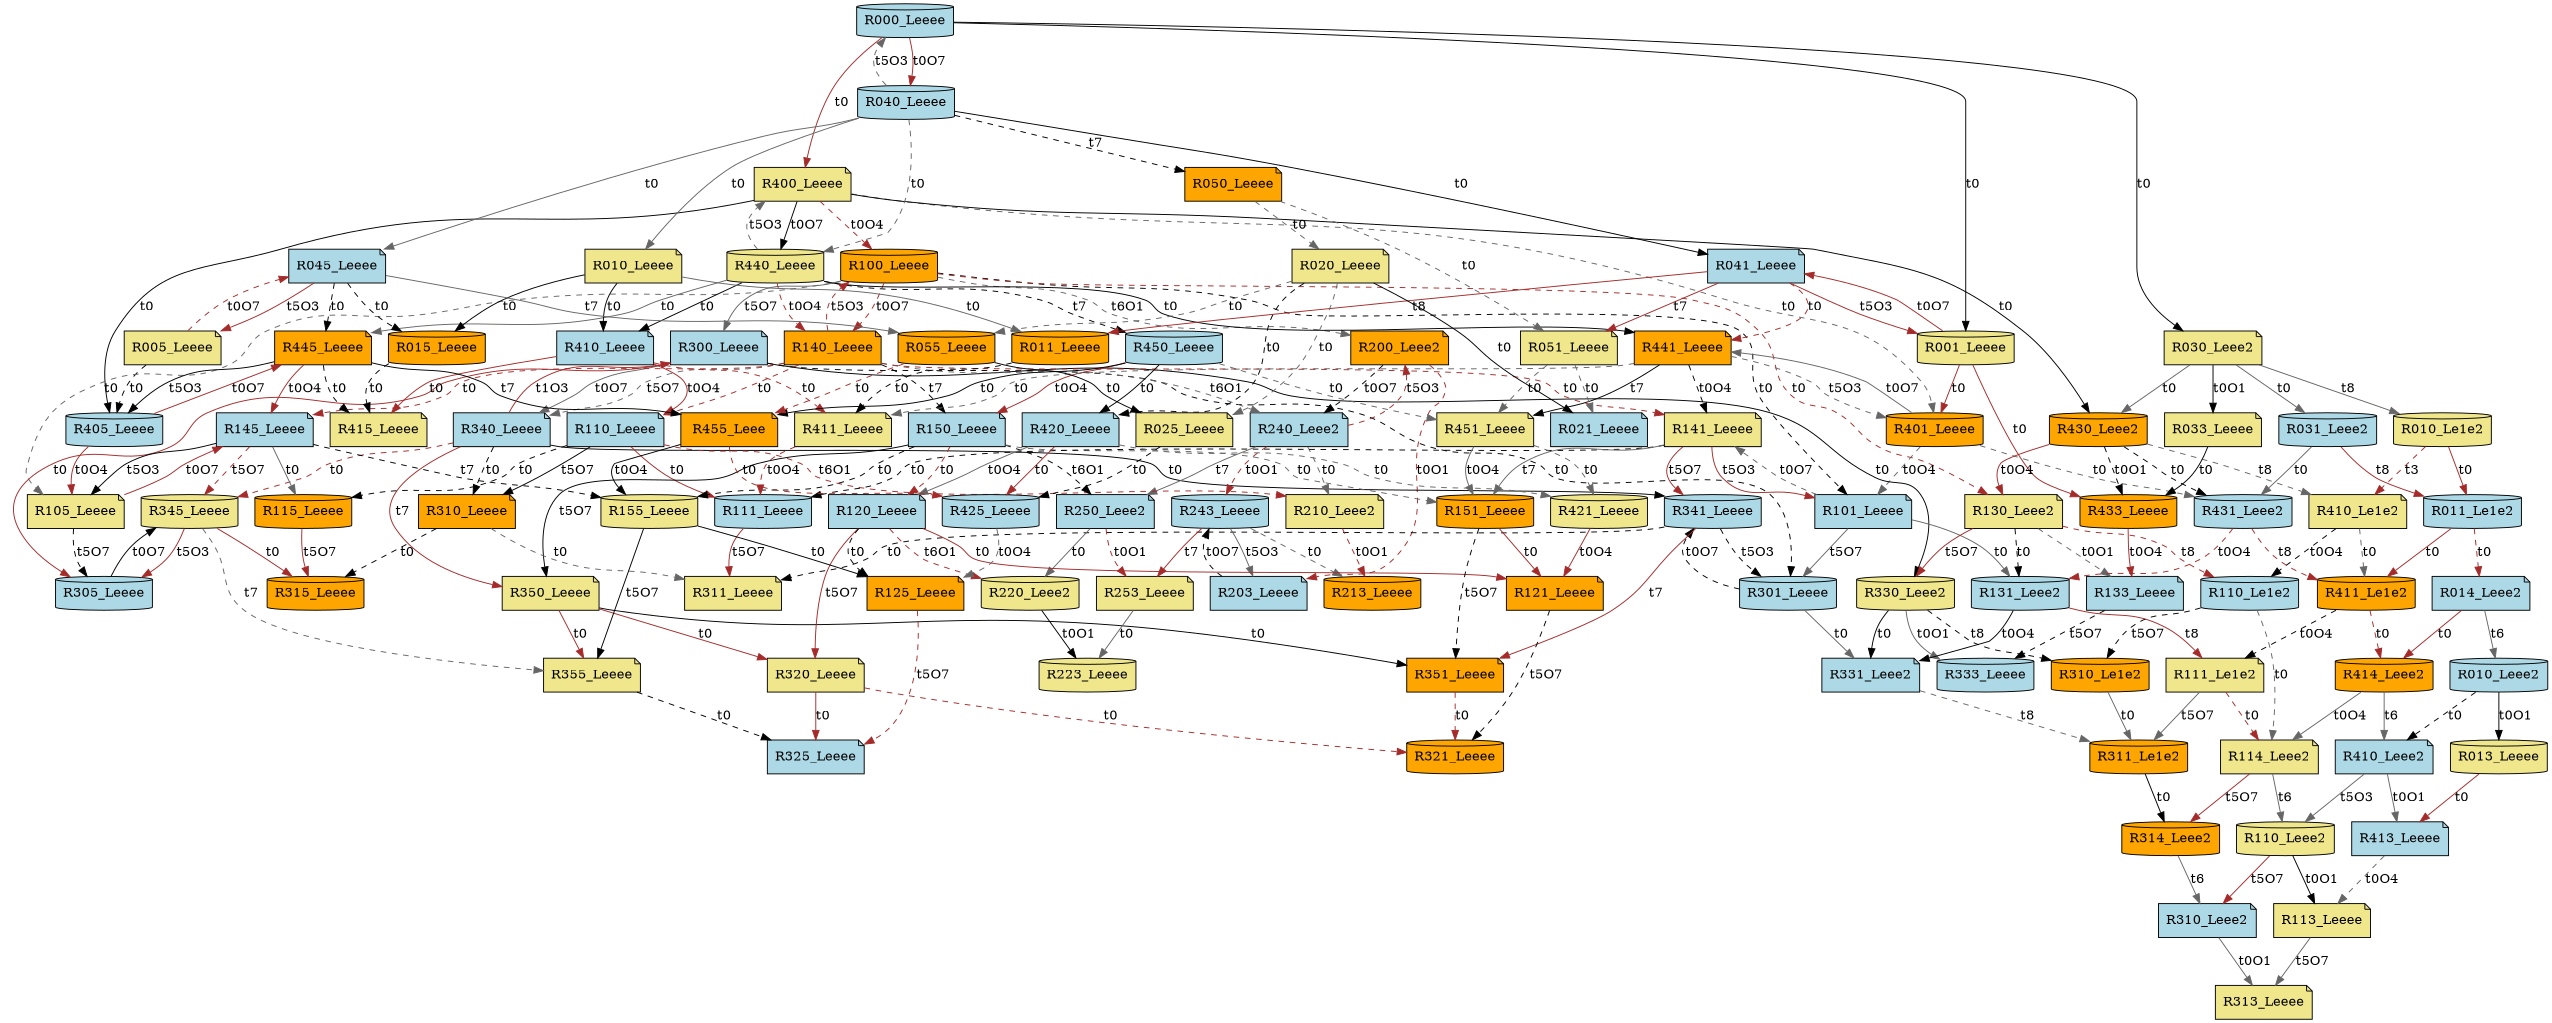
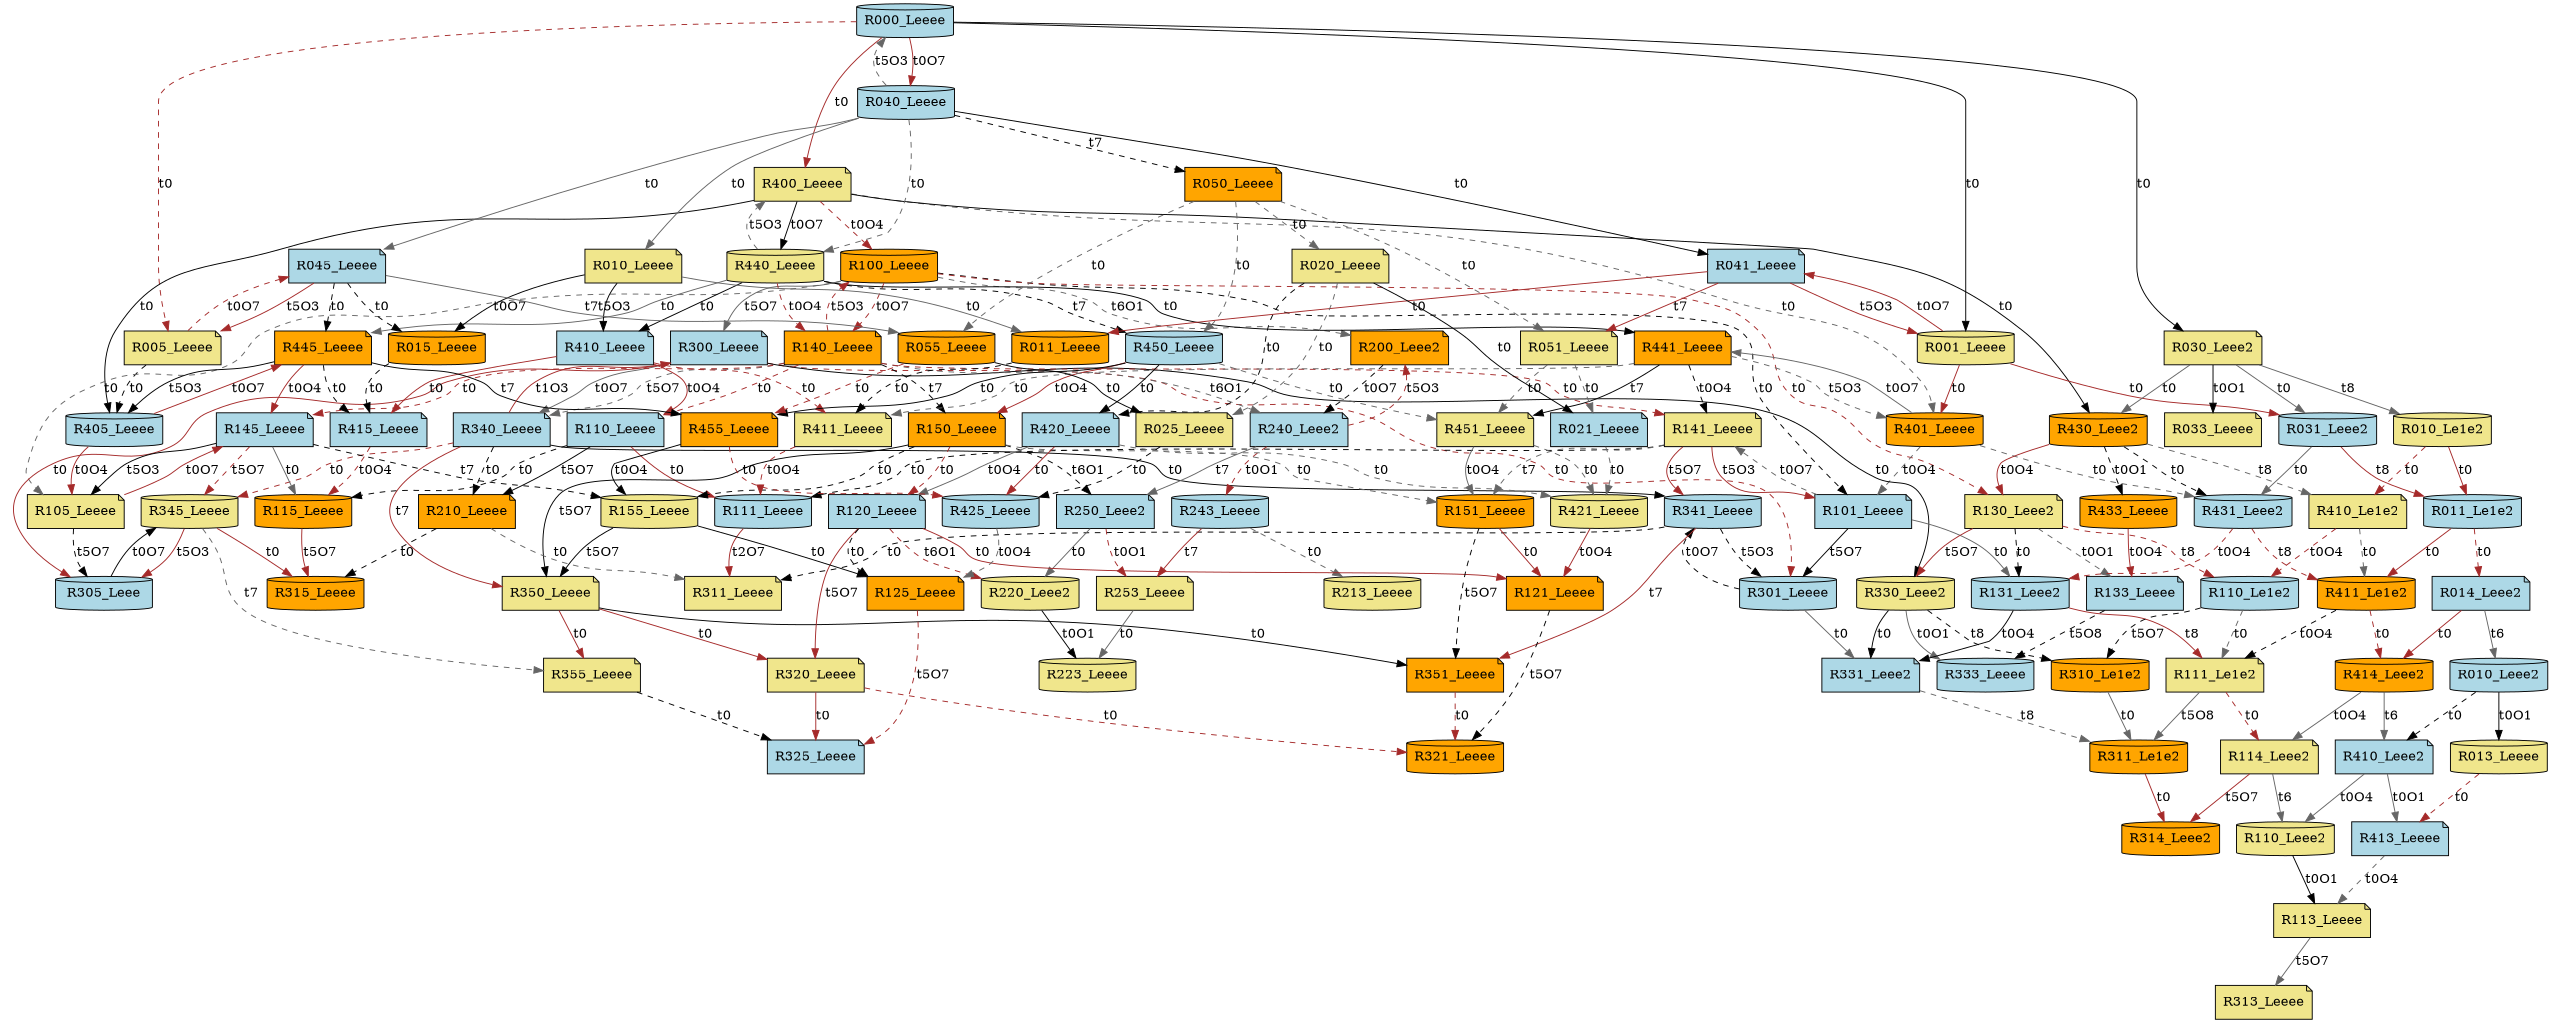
none -> (391, 41)
none -> (1235, 266)
(510, 307) -> (510, 307)
(615, 307) -> (615, 307)
(1419, 307) -> (1419, 307)
(1158, 318) -> (1079, 256)
(1793, 323) -> none
(1314, 405) -> (1314, 405)
(379, 430) -> (379, 430)
(729, 430) -> (729, 430)
(957, 430) -> (957, 430)
(2010, 440) -> (2132, 396)
(1537, 457) -> (1537, 457)
none -> (1611, 466)
none -> (355, 469)
(2412, 471) -> (2412, 471)
(2195, 472) -> none
(467, 512) -> (467, 512)
(1335, 512) -> none
(1829, 549) -> (1829, 549)
(2308, 550) -> (2308, 550)
(749, 552) -> (749, 552)
(622, 589) -> (587, 545)
(104, 593) -> (104, 593)
(1259, 593) -> none
(1372, 593) -> (1372, 593)
(2086, 634) -> (2086, 634)
(2274, 669) -> (2234, 630)
(2198, 716) -> (2198, 716)
(2153, 793) -> (2153, 793)
(2453, 795) -> (2453, 795)
(2357, 798) -> (2357, 798)
(2207, 921) -> none
